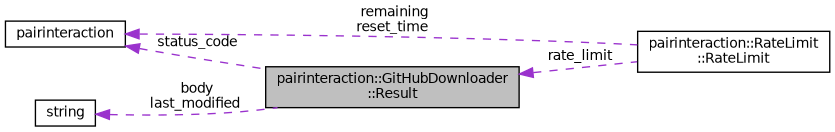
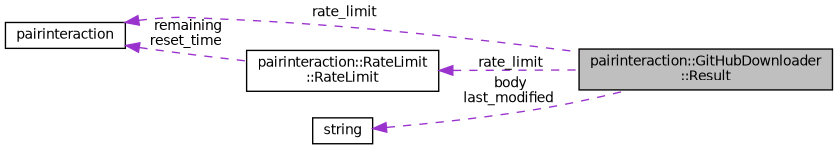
(196, 43) -> (343, 13)
(585, 67) -> (516, 70)
